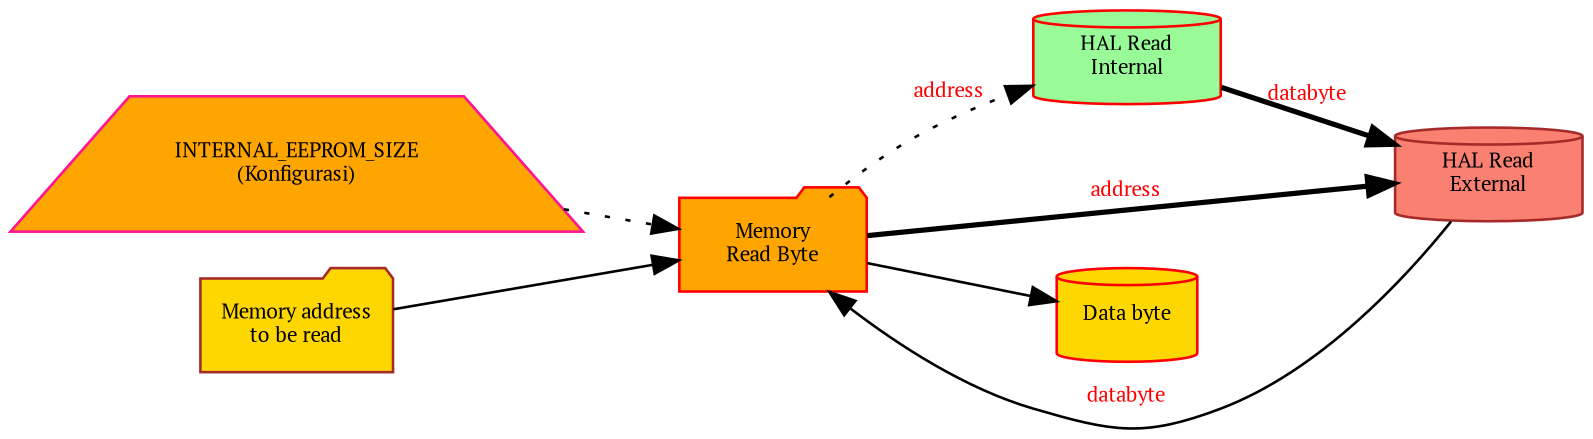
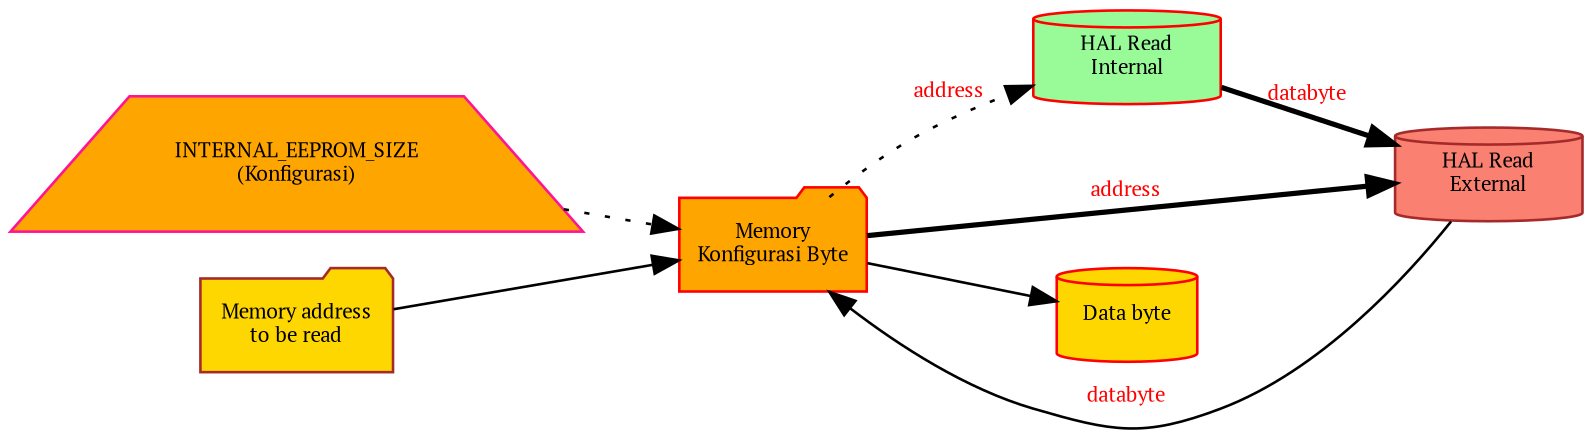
(773, 245) -> (773, 245)
